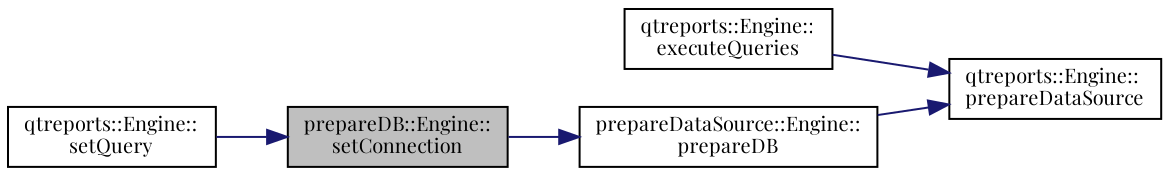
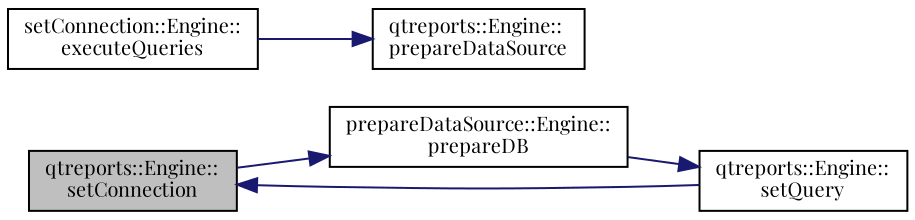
(728, 39) -> (133, 39)
(903, 111) -> (653, 161)
(398, 137) -> (133, 181)
